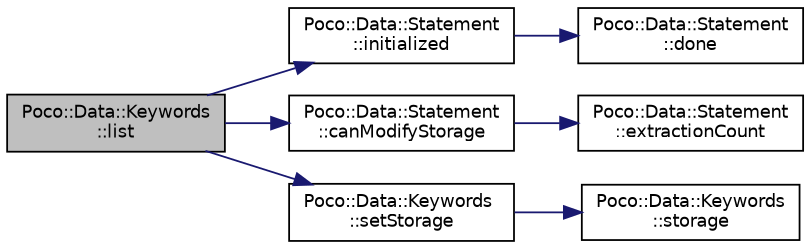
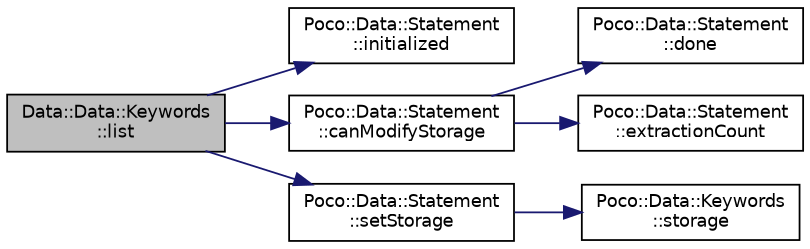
(537, 36) -> (538, 82)
(116, 123) -> (116, 123)
(402, 212) -> (402, 212)
